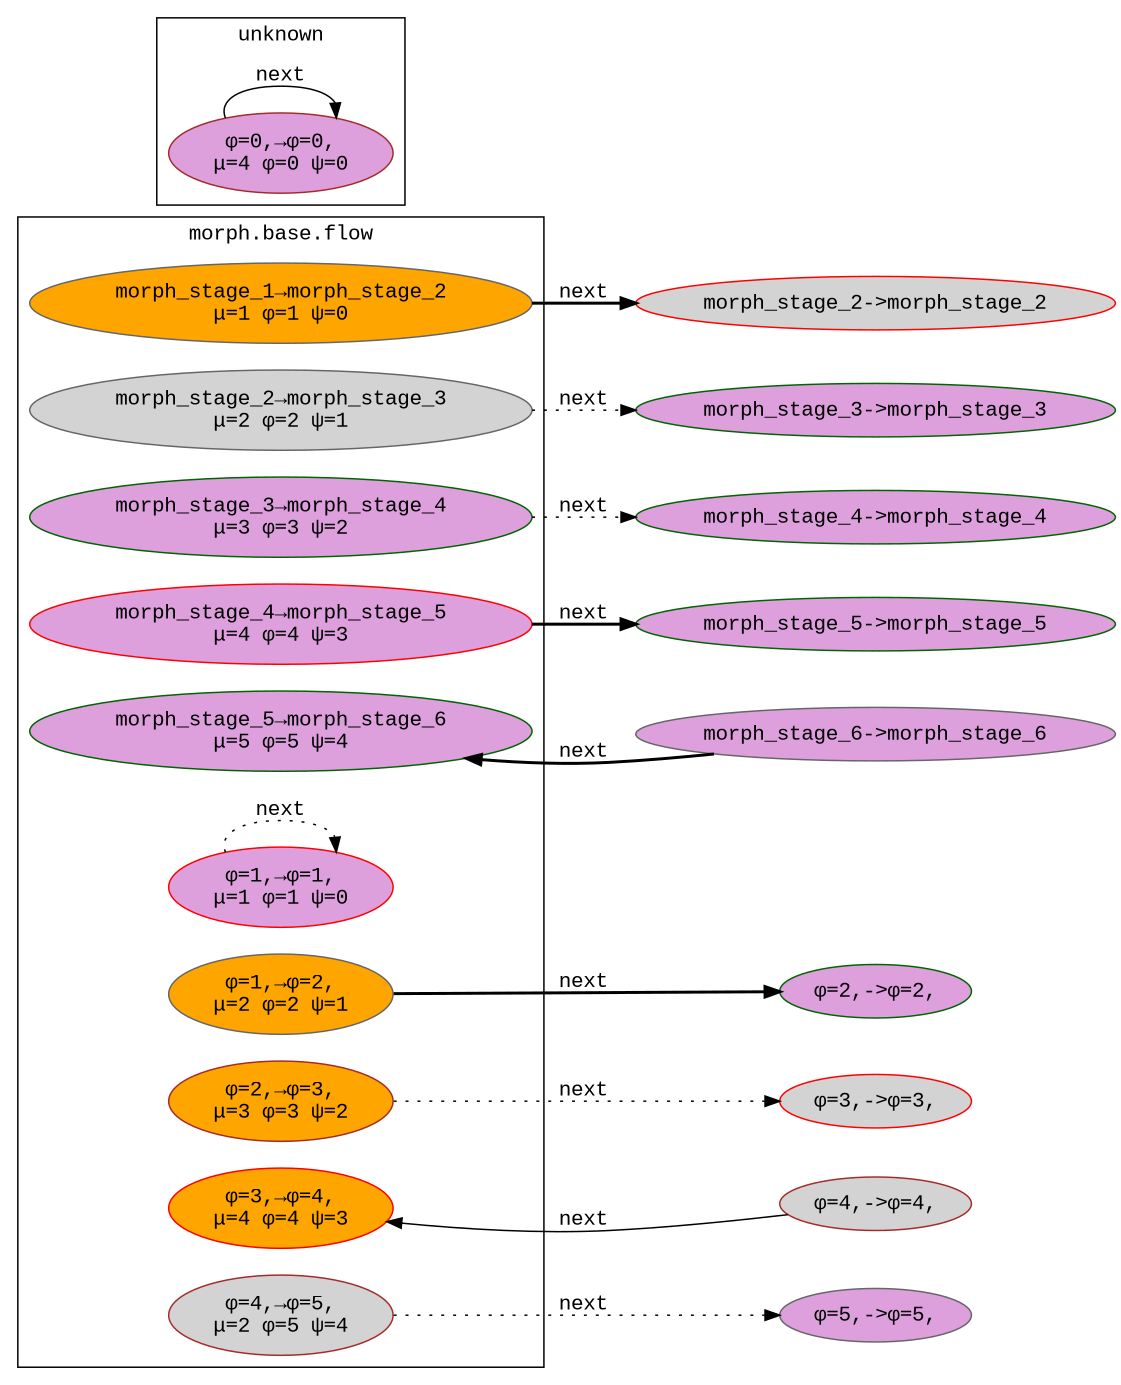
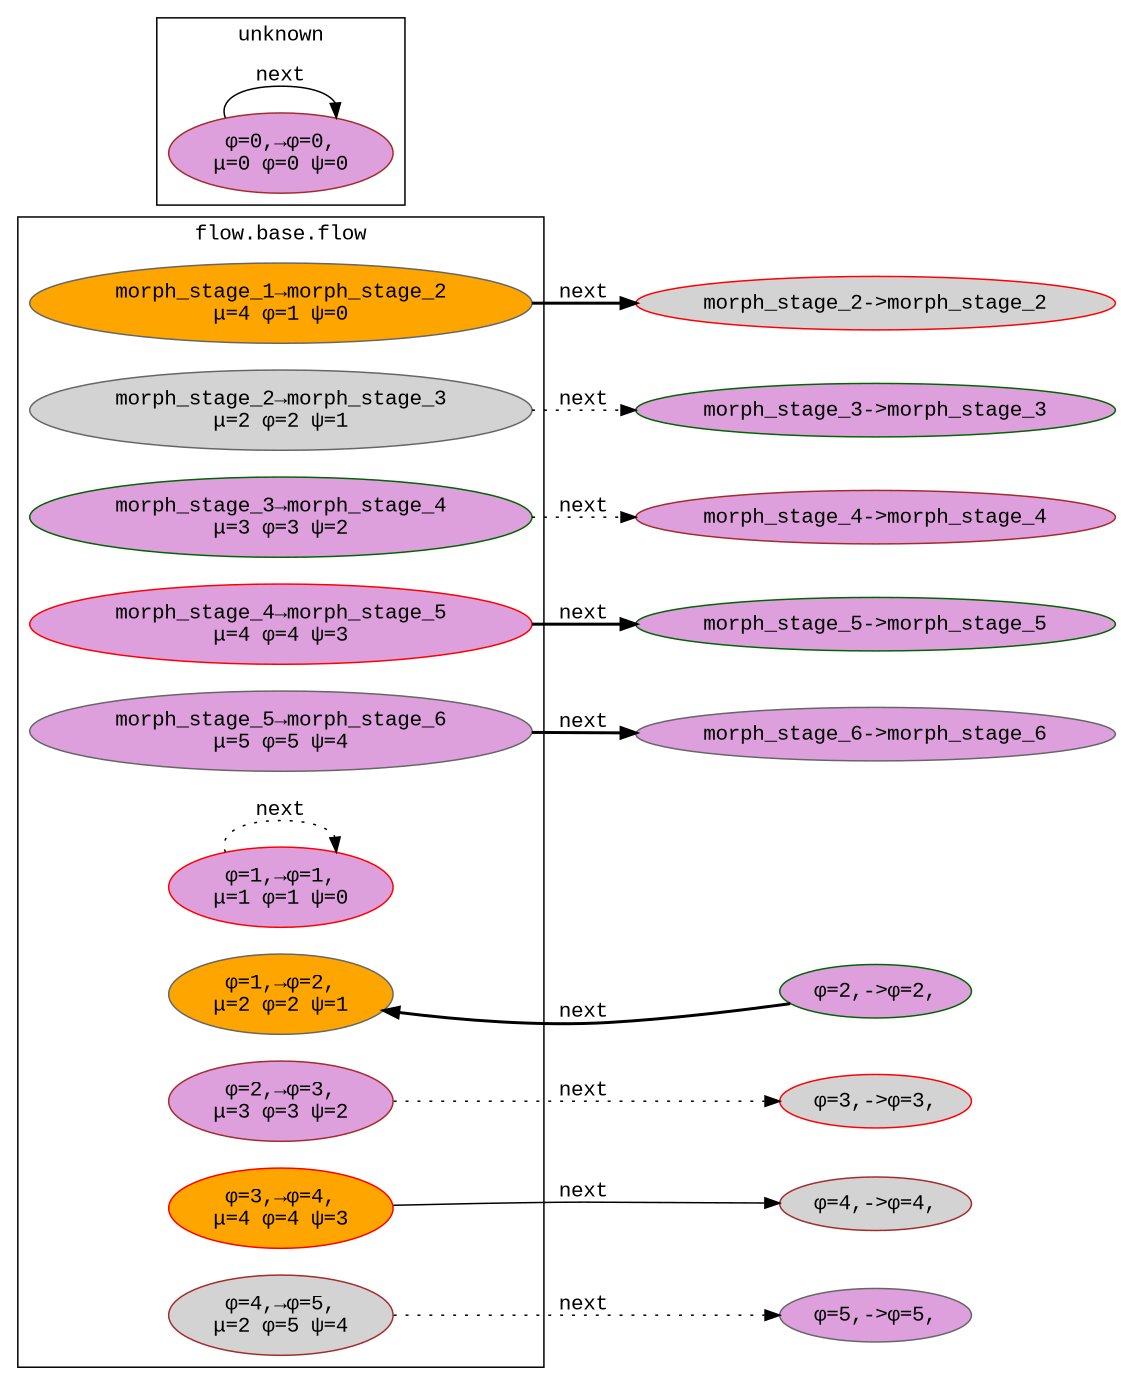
(281, 153) -> (281, 153)
(281, 234) -> (281, 234)
(281, 303) -> (281, 303)
(876, 517) -> (876, 517)
(281, 731) -> (281, 731)
(598, 763) -> (577, 733)
(579, 993) -> (595, 1023)
(281, 1101) -> (281, 1101)
(595, 1231) -> (579, 1202)
